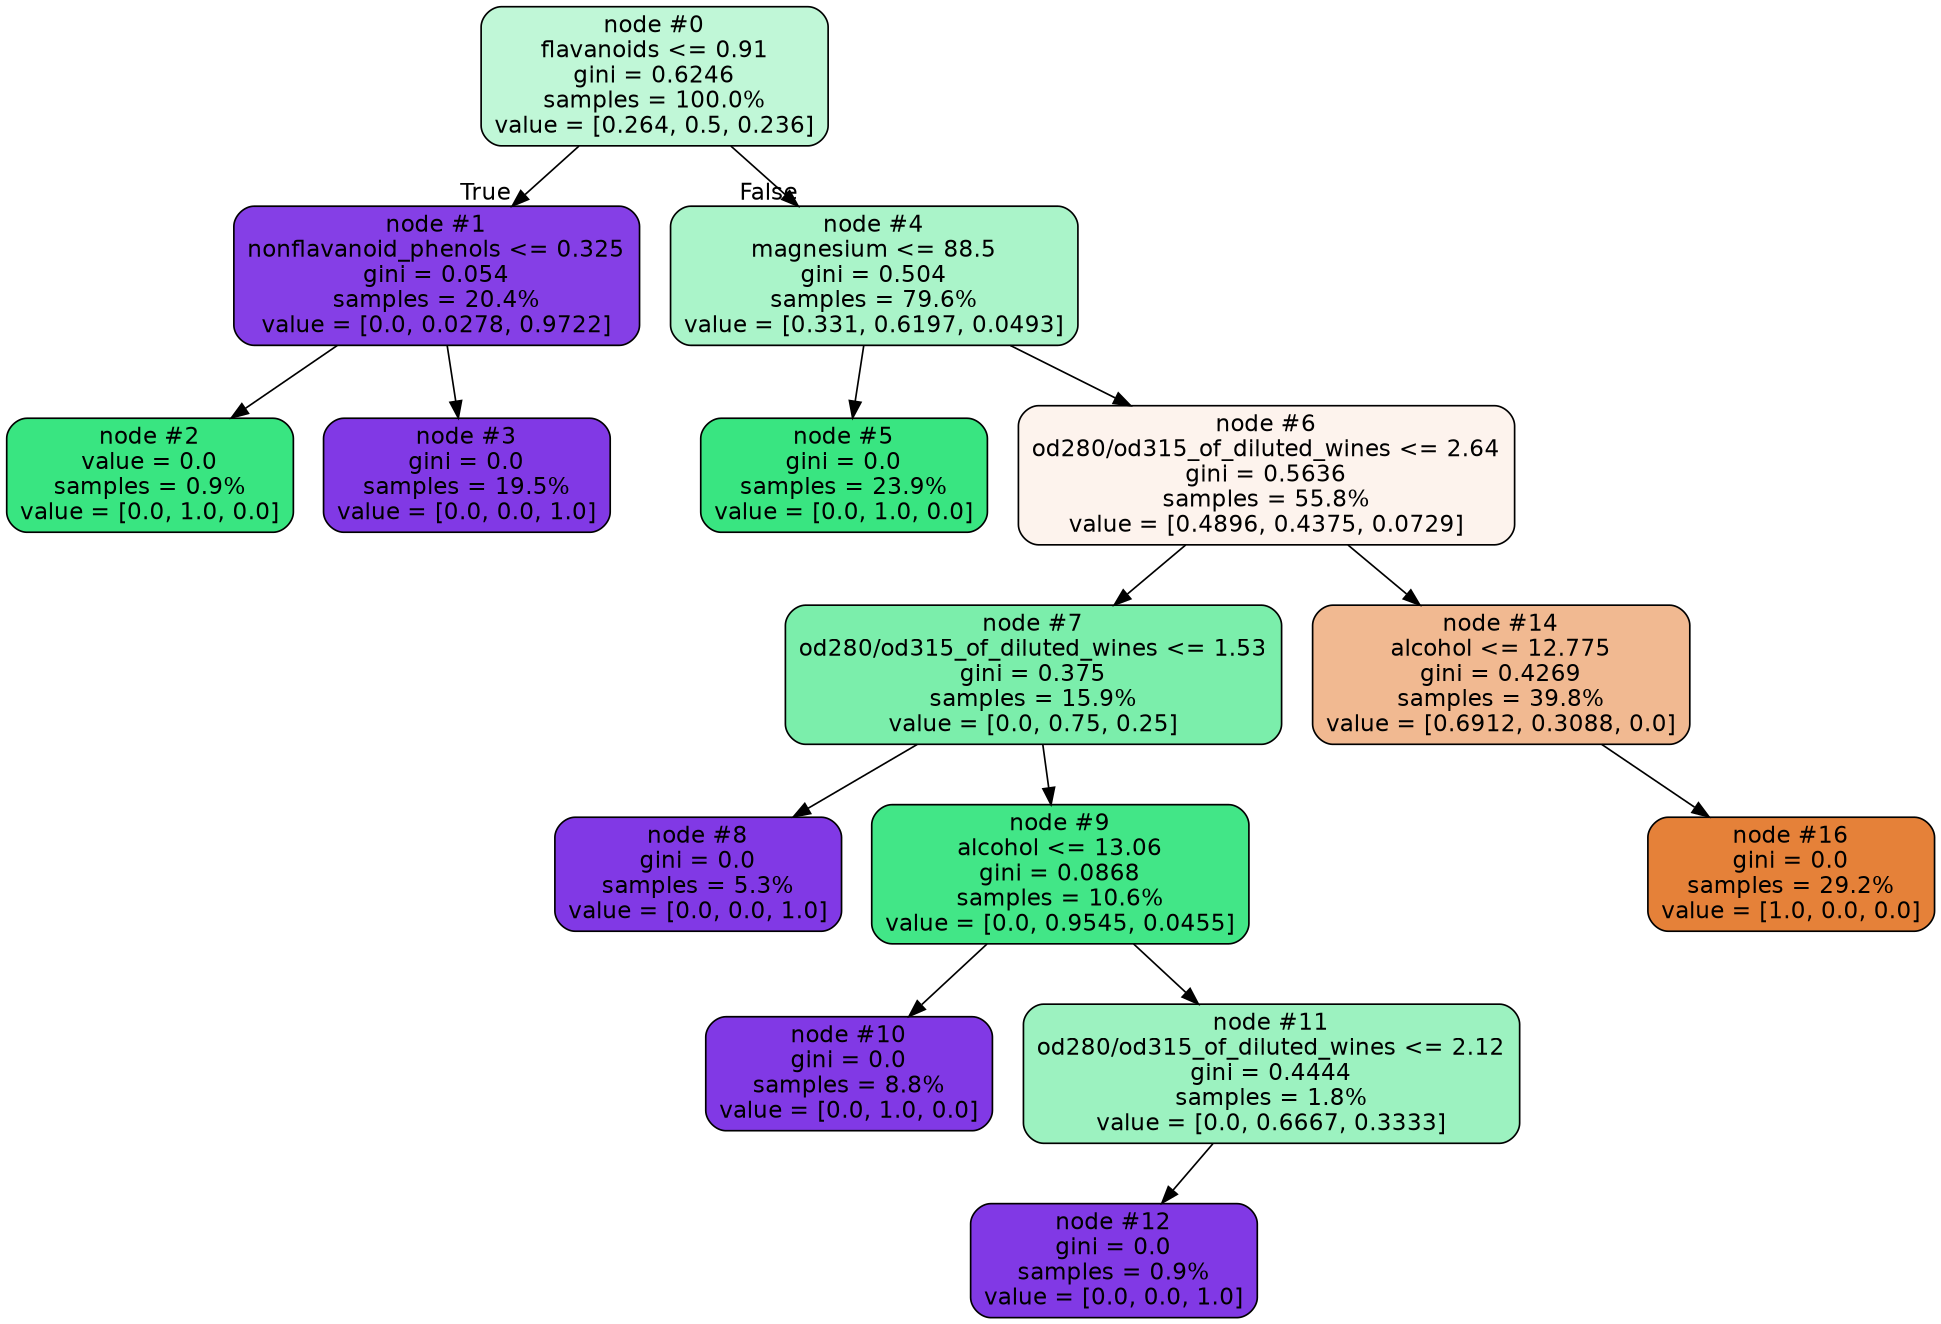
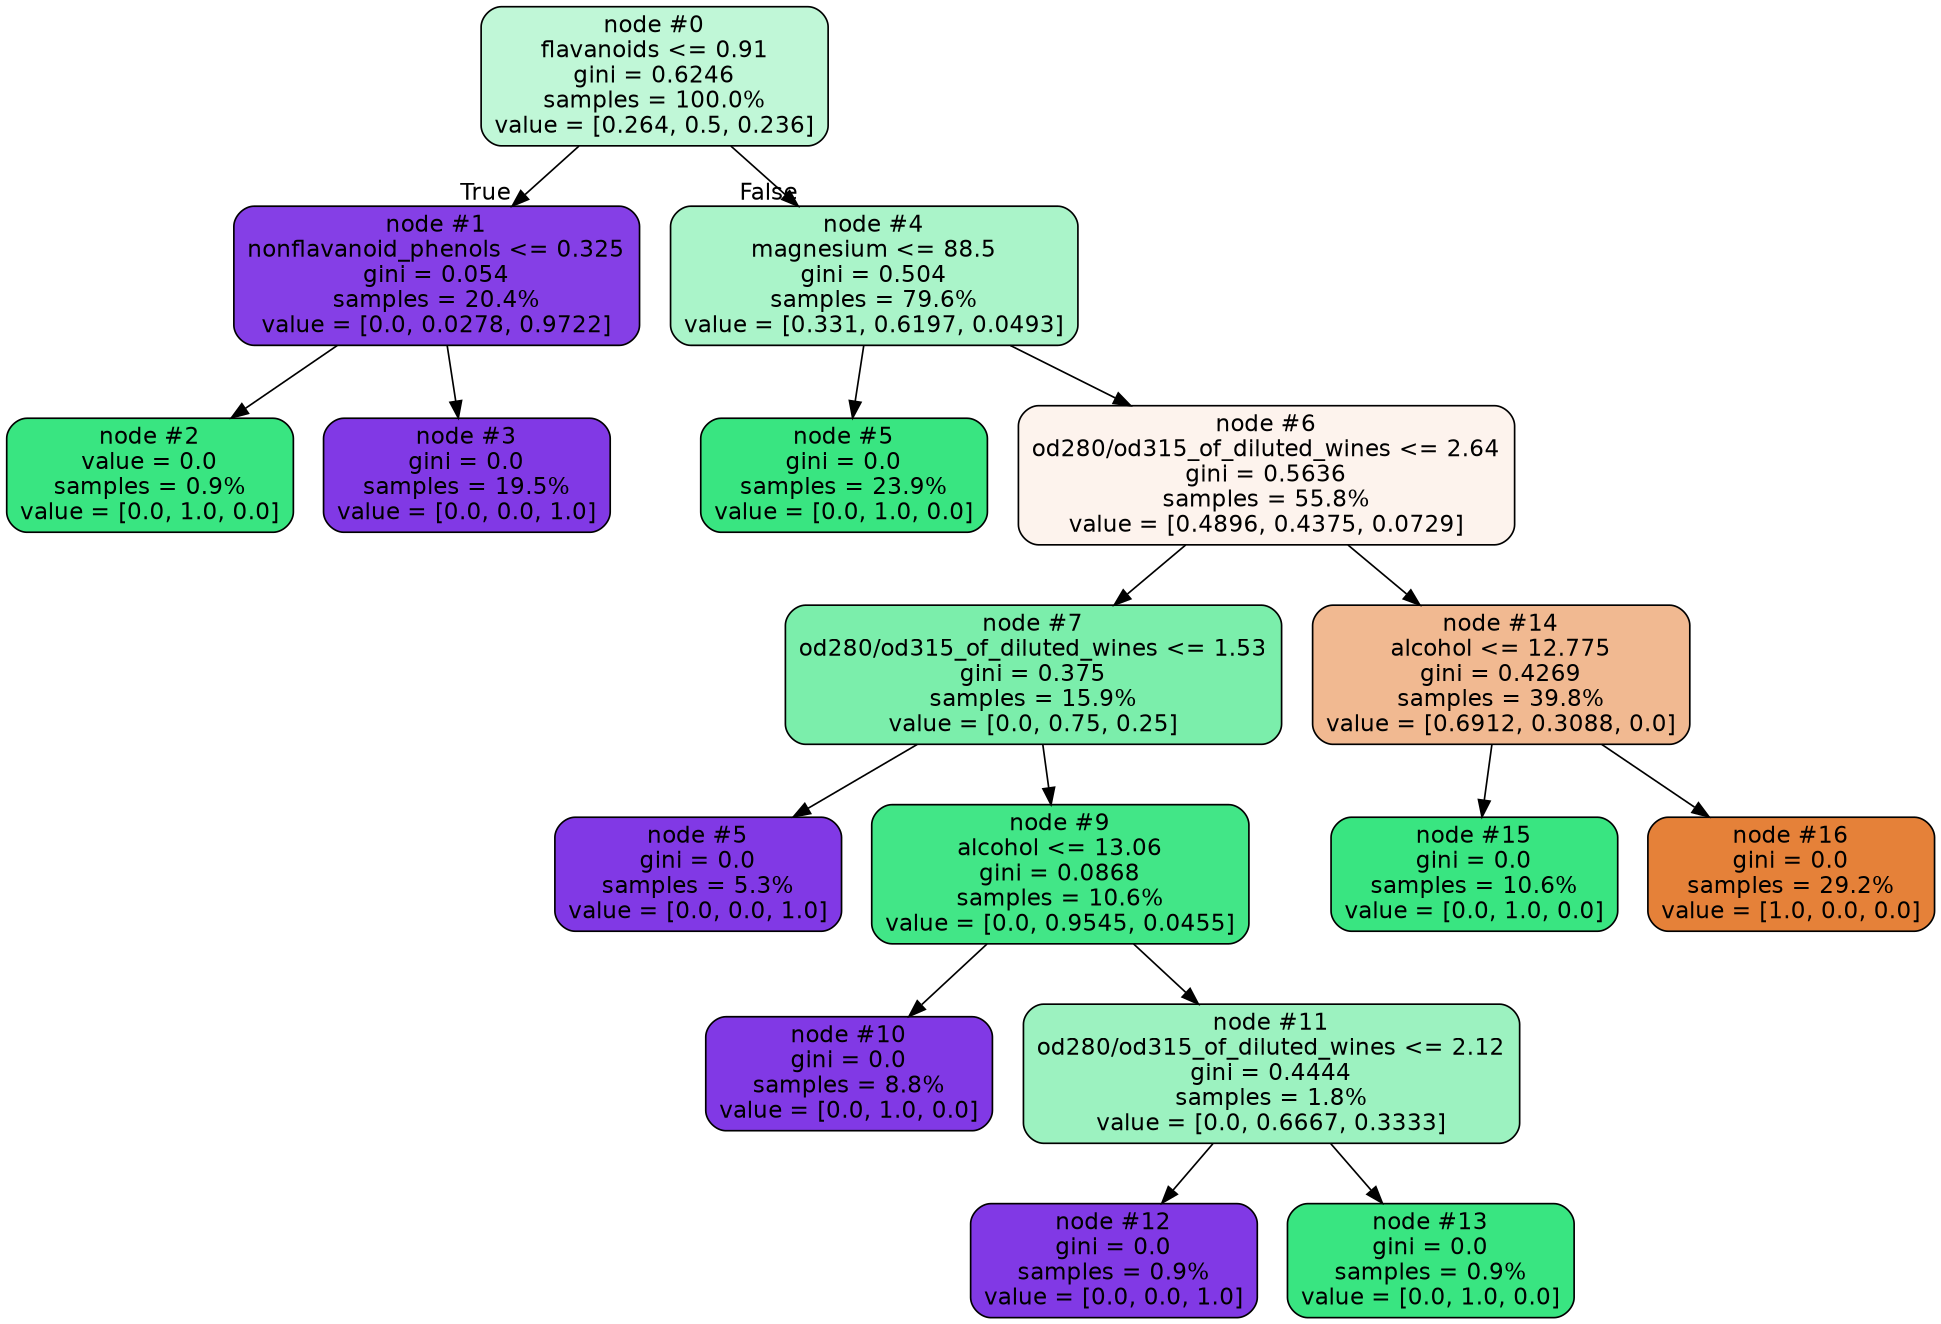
(698, 874) -> (698, 874)
none -> (1474, 874)
none -> (1431, 1261)
